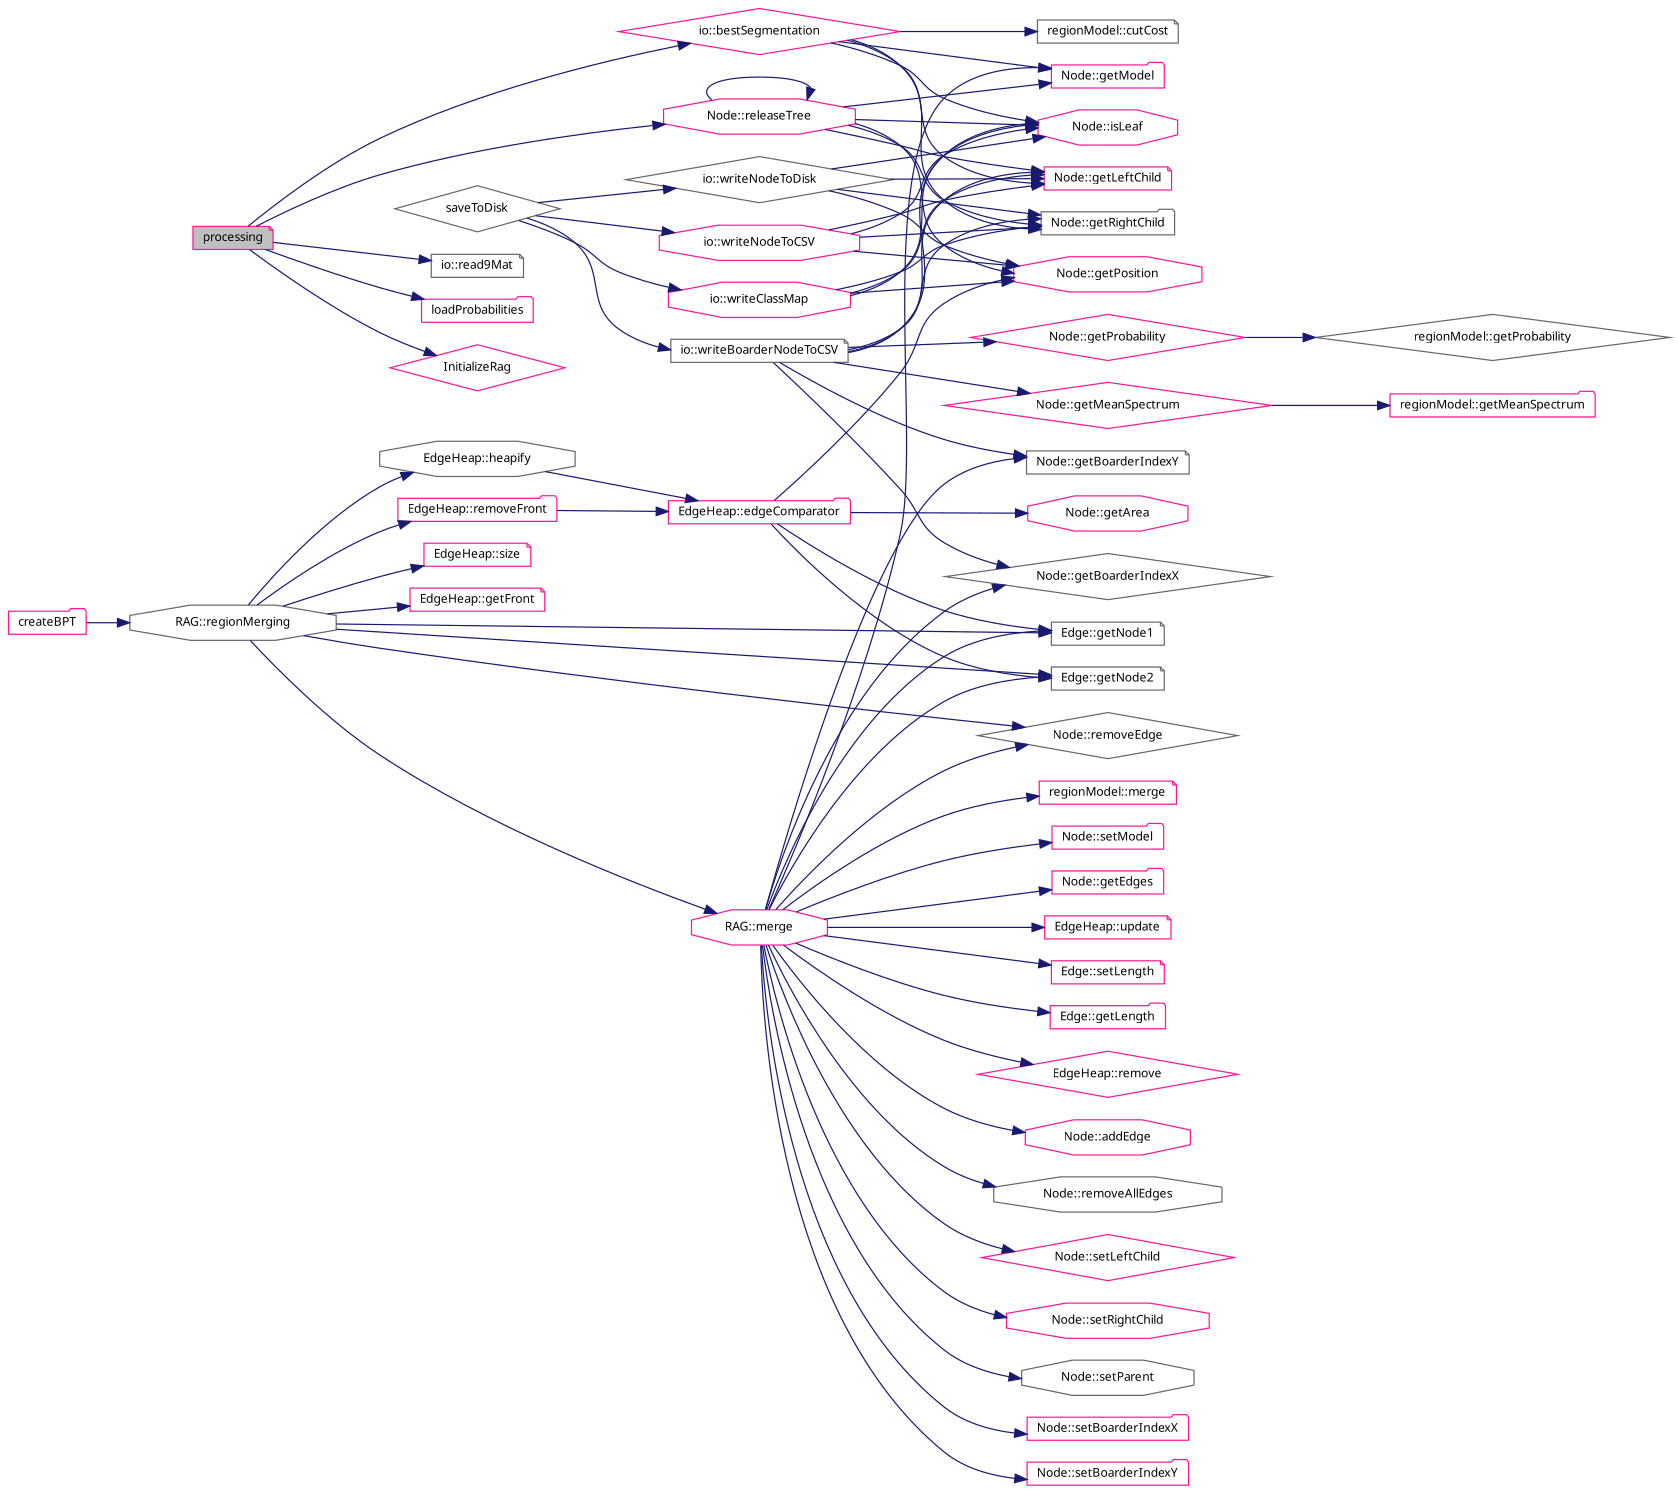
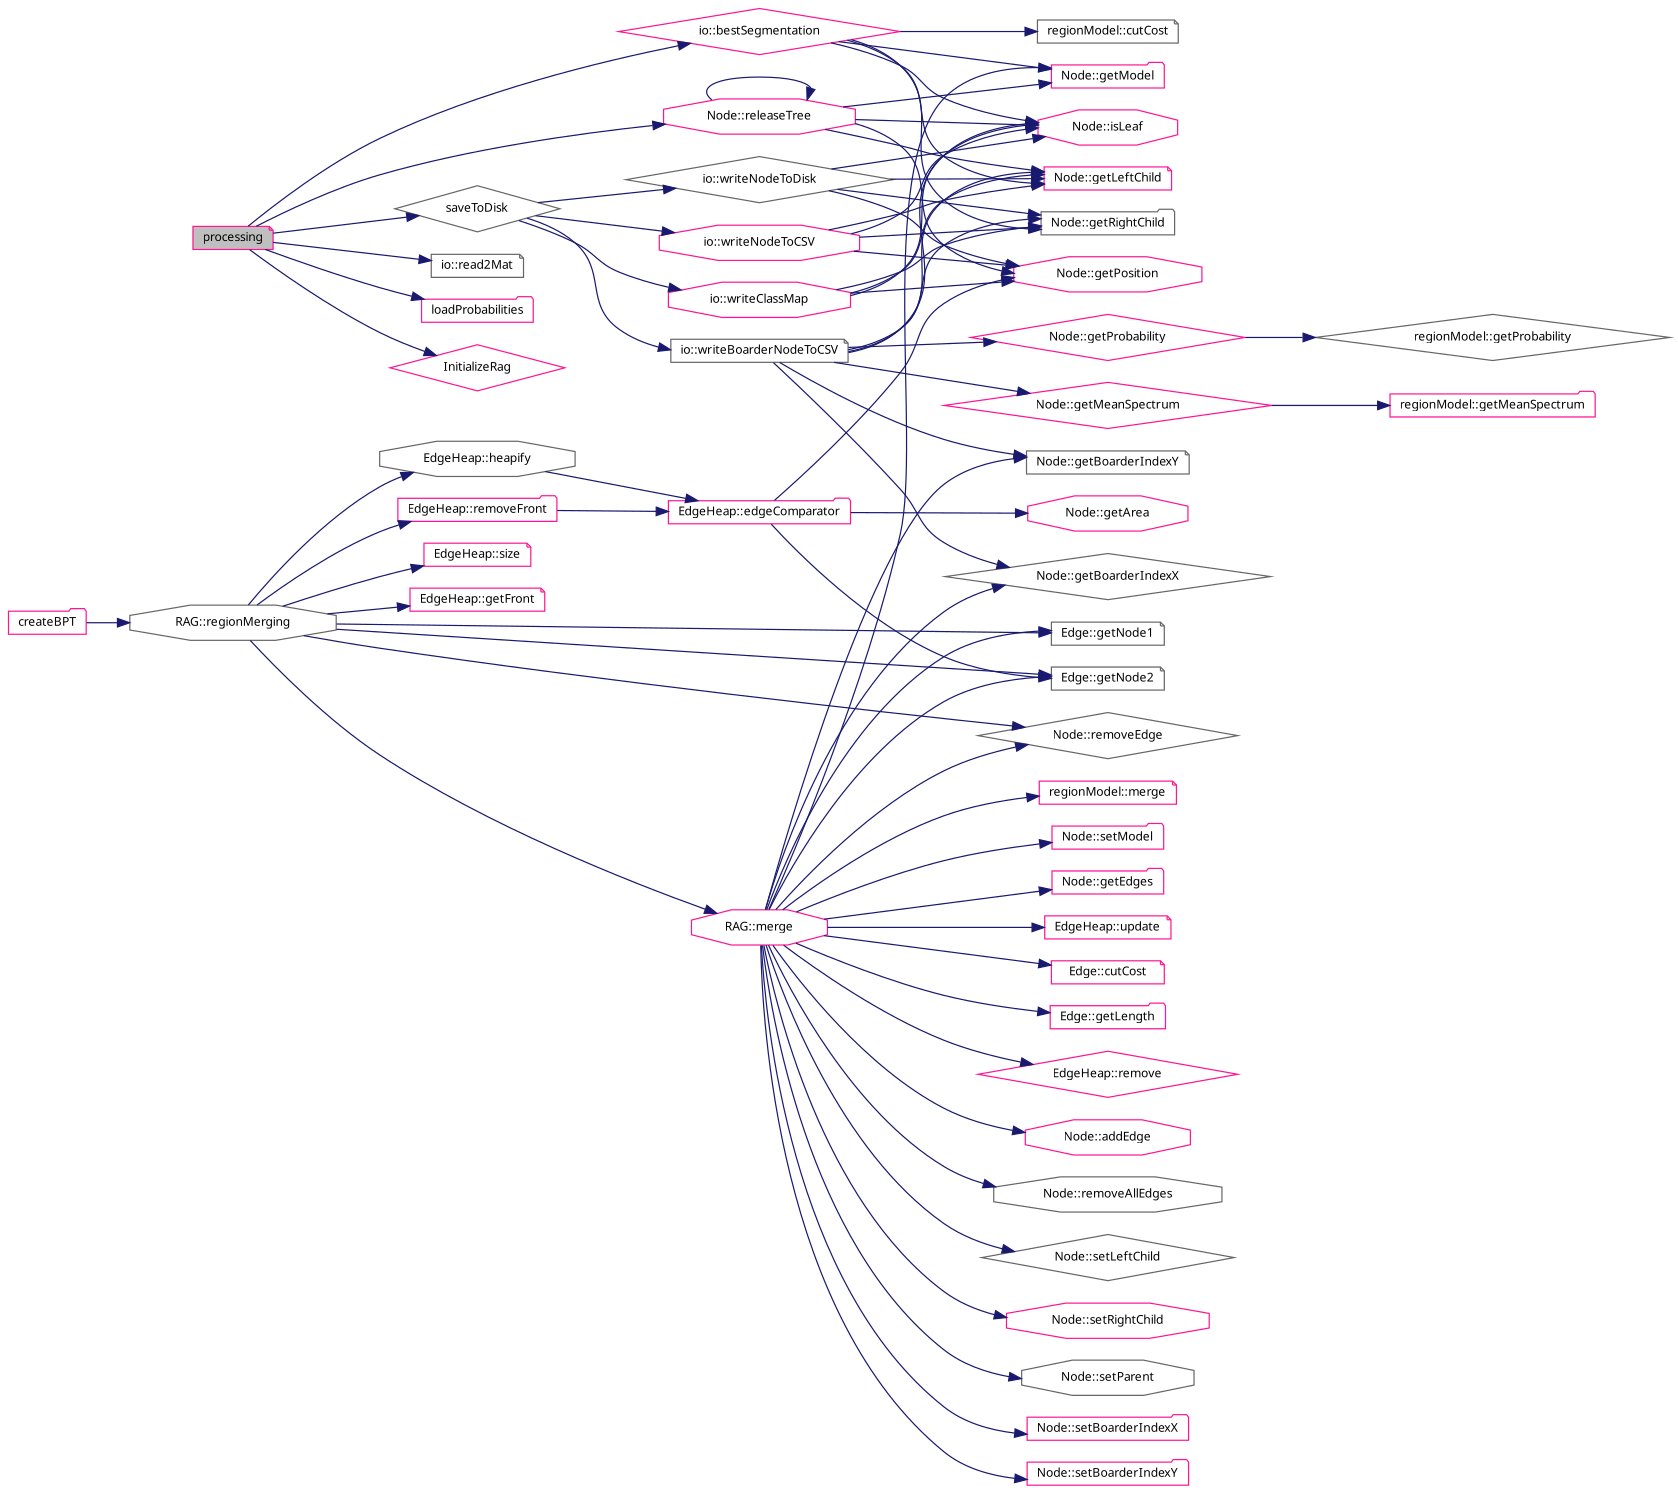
(929, 188) -> none
none -> (340, 225)
(477, 266) -> (477, 266)
(902, 594) -> none
(1108, 972) -> (1108, 972)
(1108, 1258) -> (1108, 1258)
